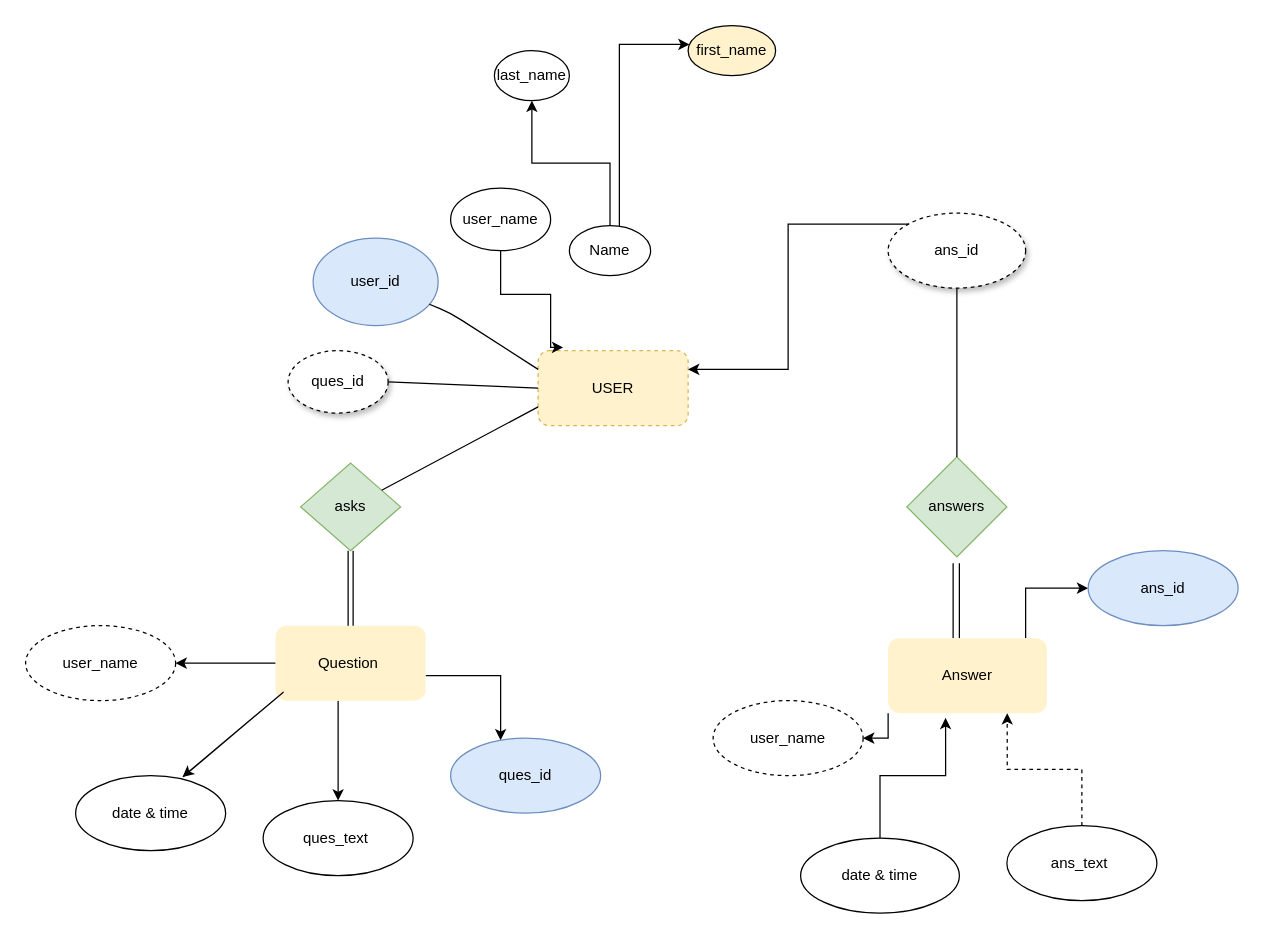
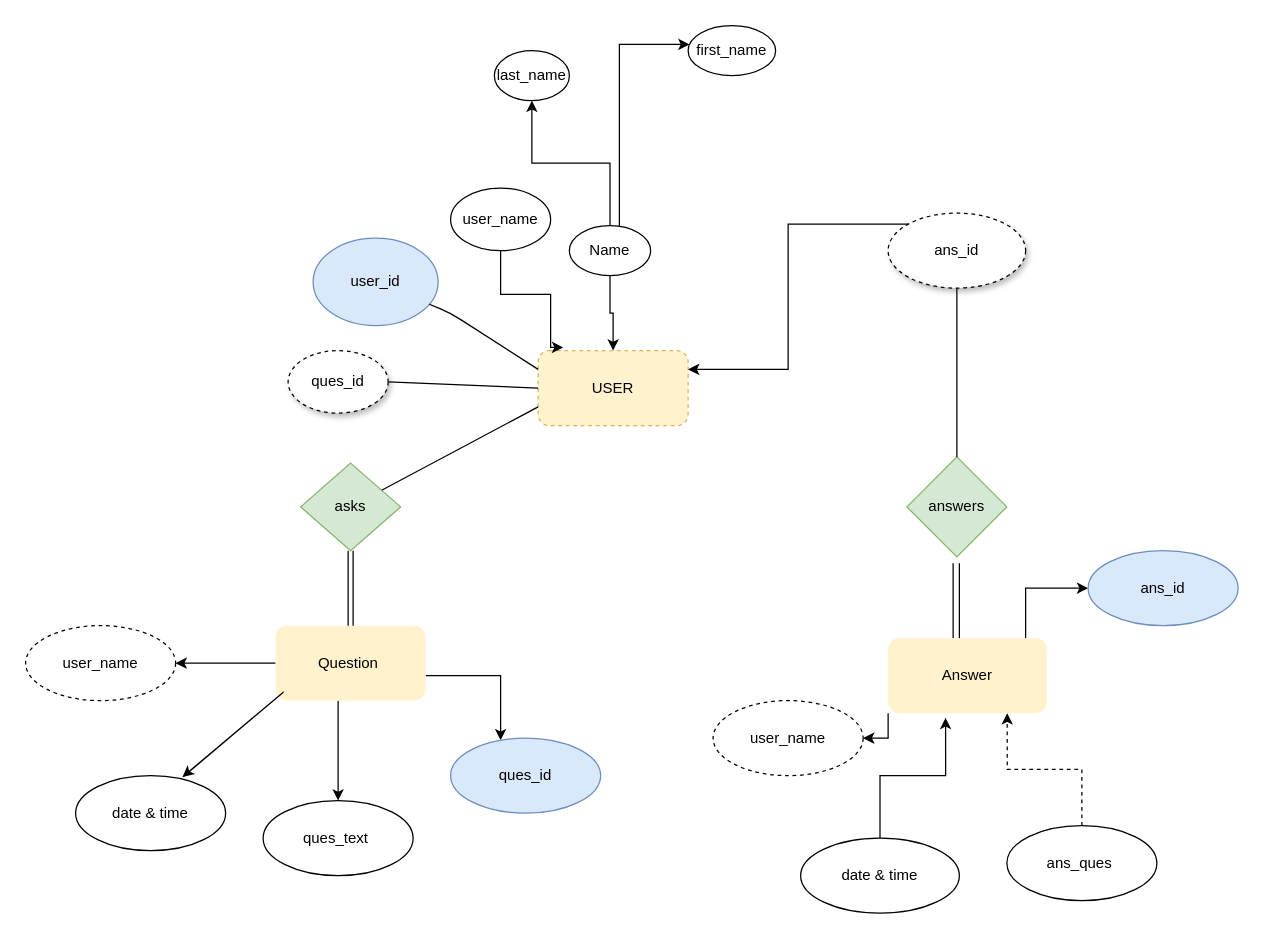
(732, 51) -> (732, 51)
none -> (610, 310)
(1082, 863) -> (1082, 863)
